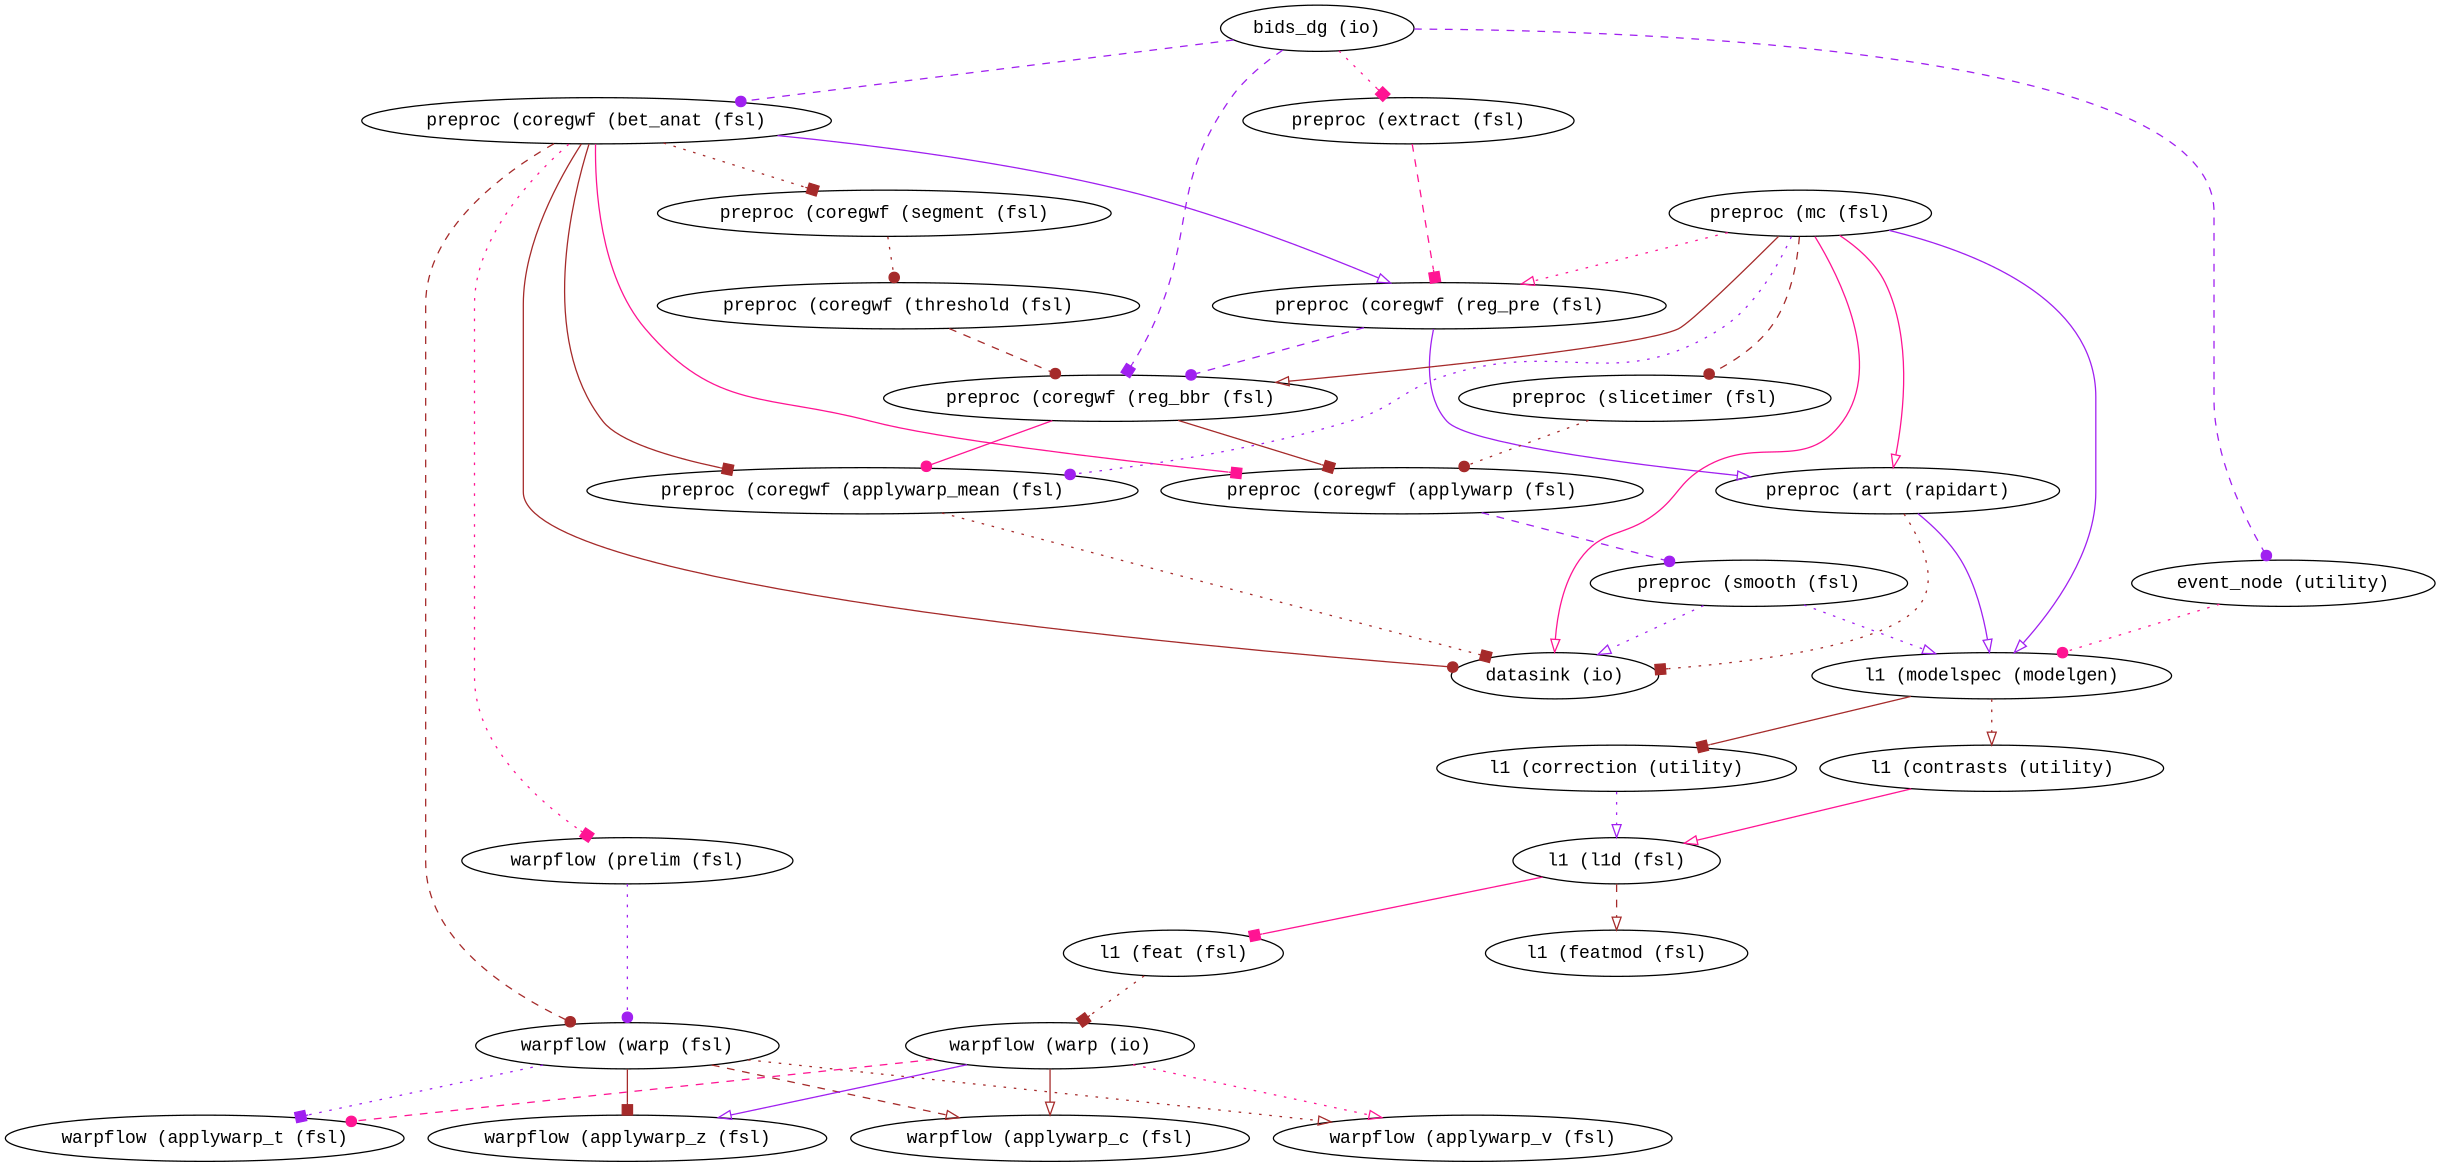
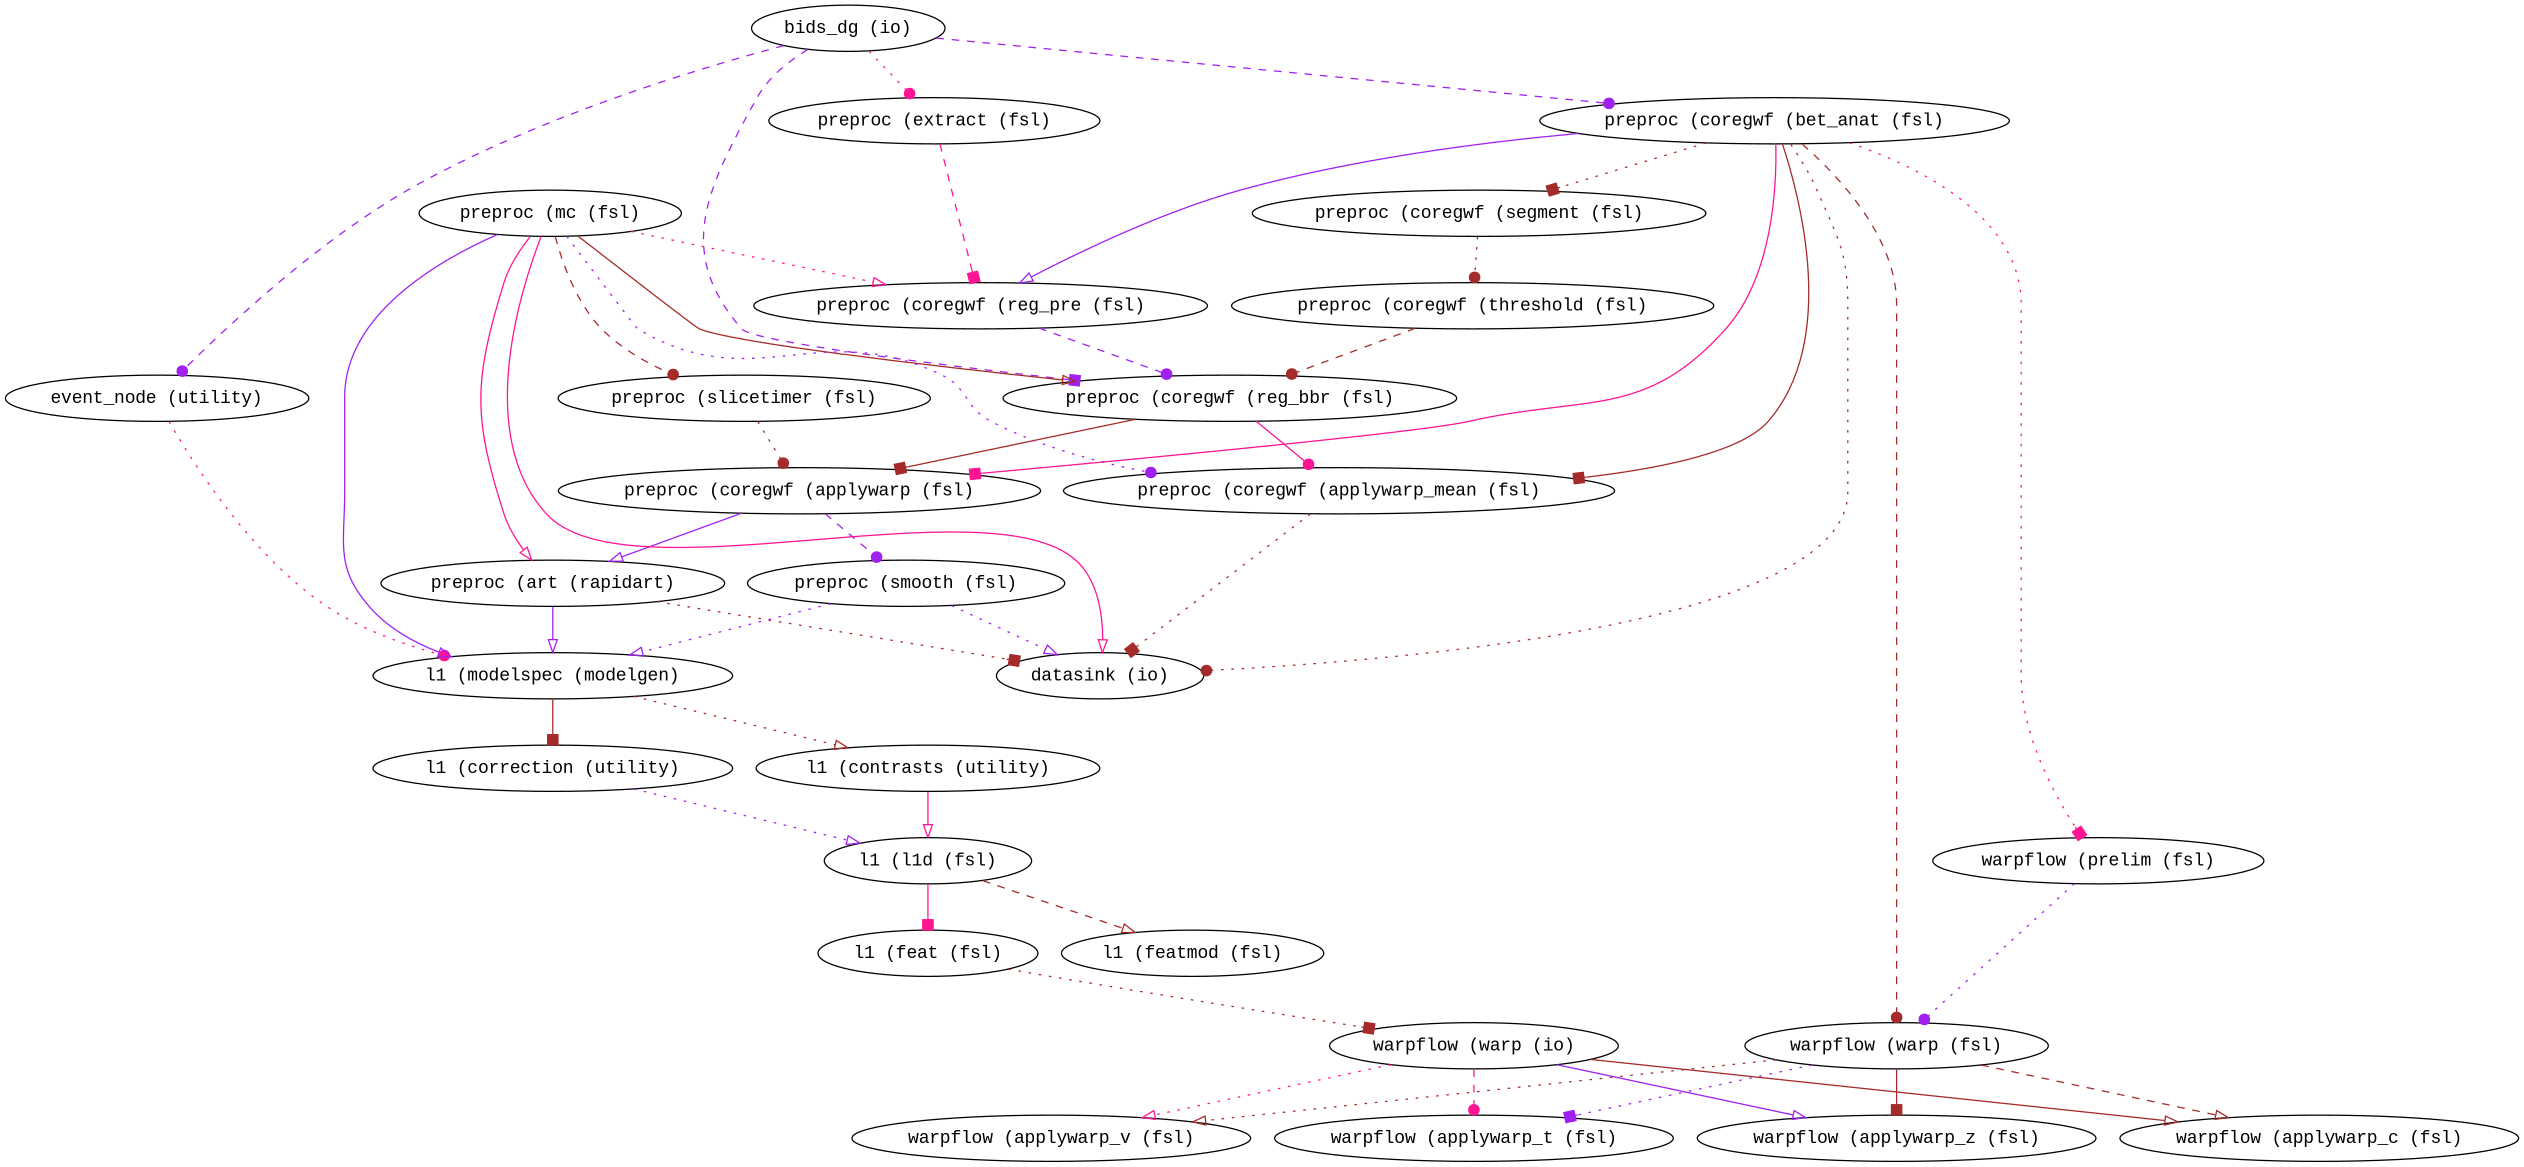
(1358, 70) -> (888, 71)
(1542, 450) -> (681, 535)
(795, 591) -> (1728, 592)
